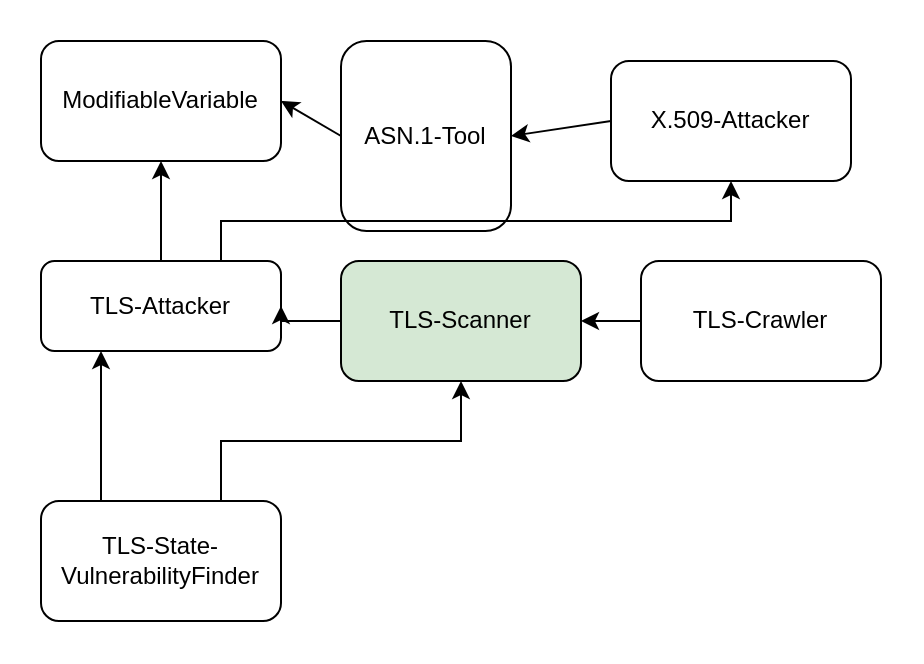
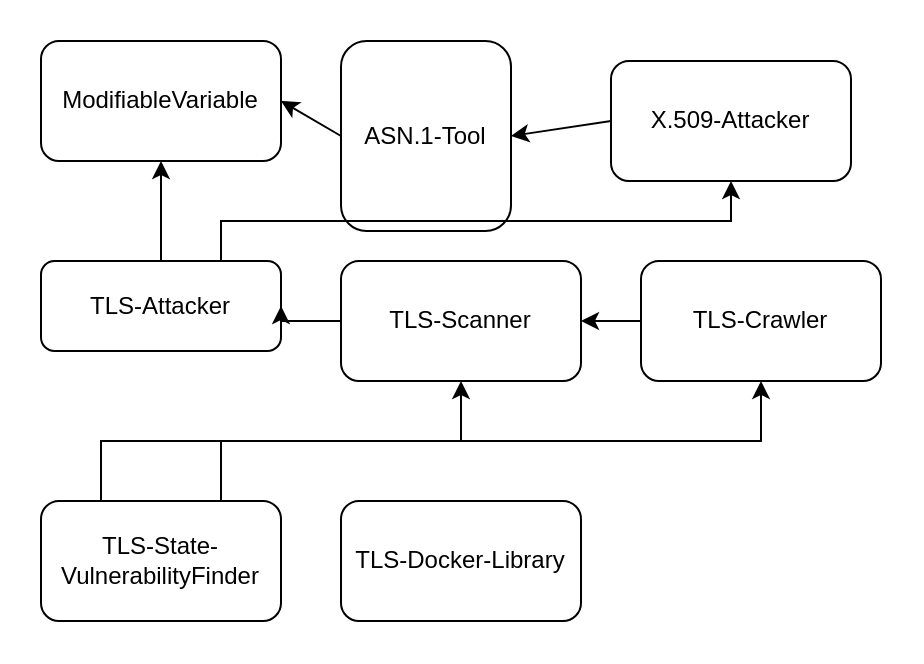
(461, 321) -> (461, 321)
(101, 404) -> (636, 441)
none -> (461, 561)
